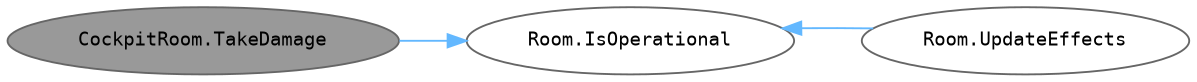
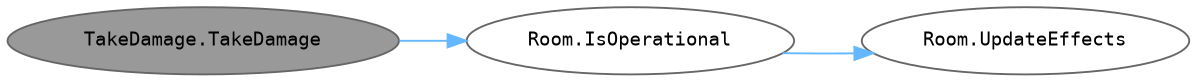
(837, 28) -> (818, 53)
(203, 41) -> (203, 41)
